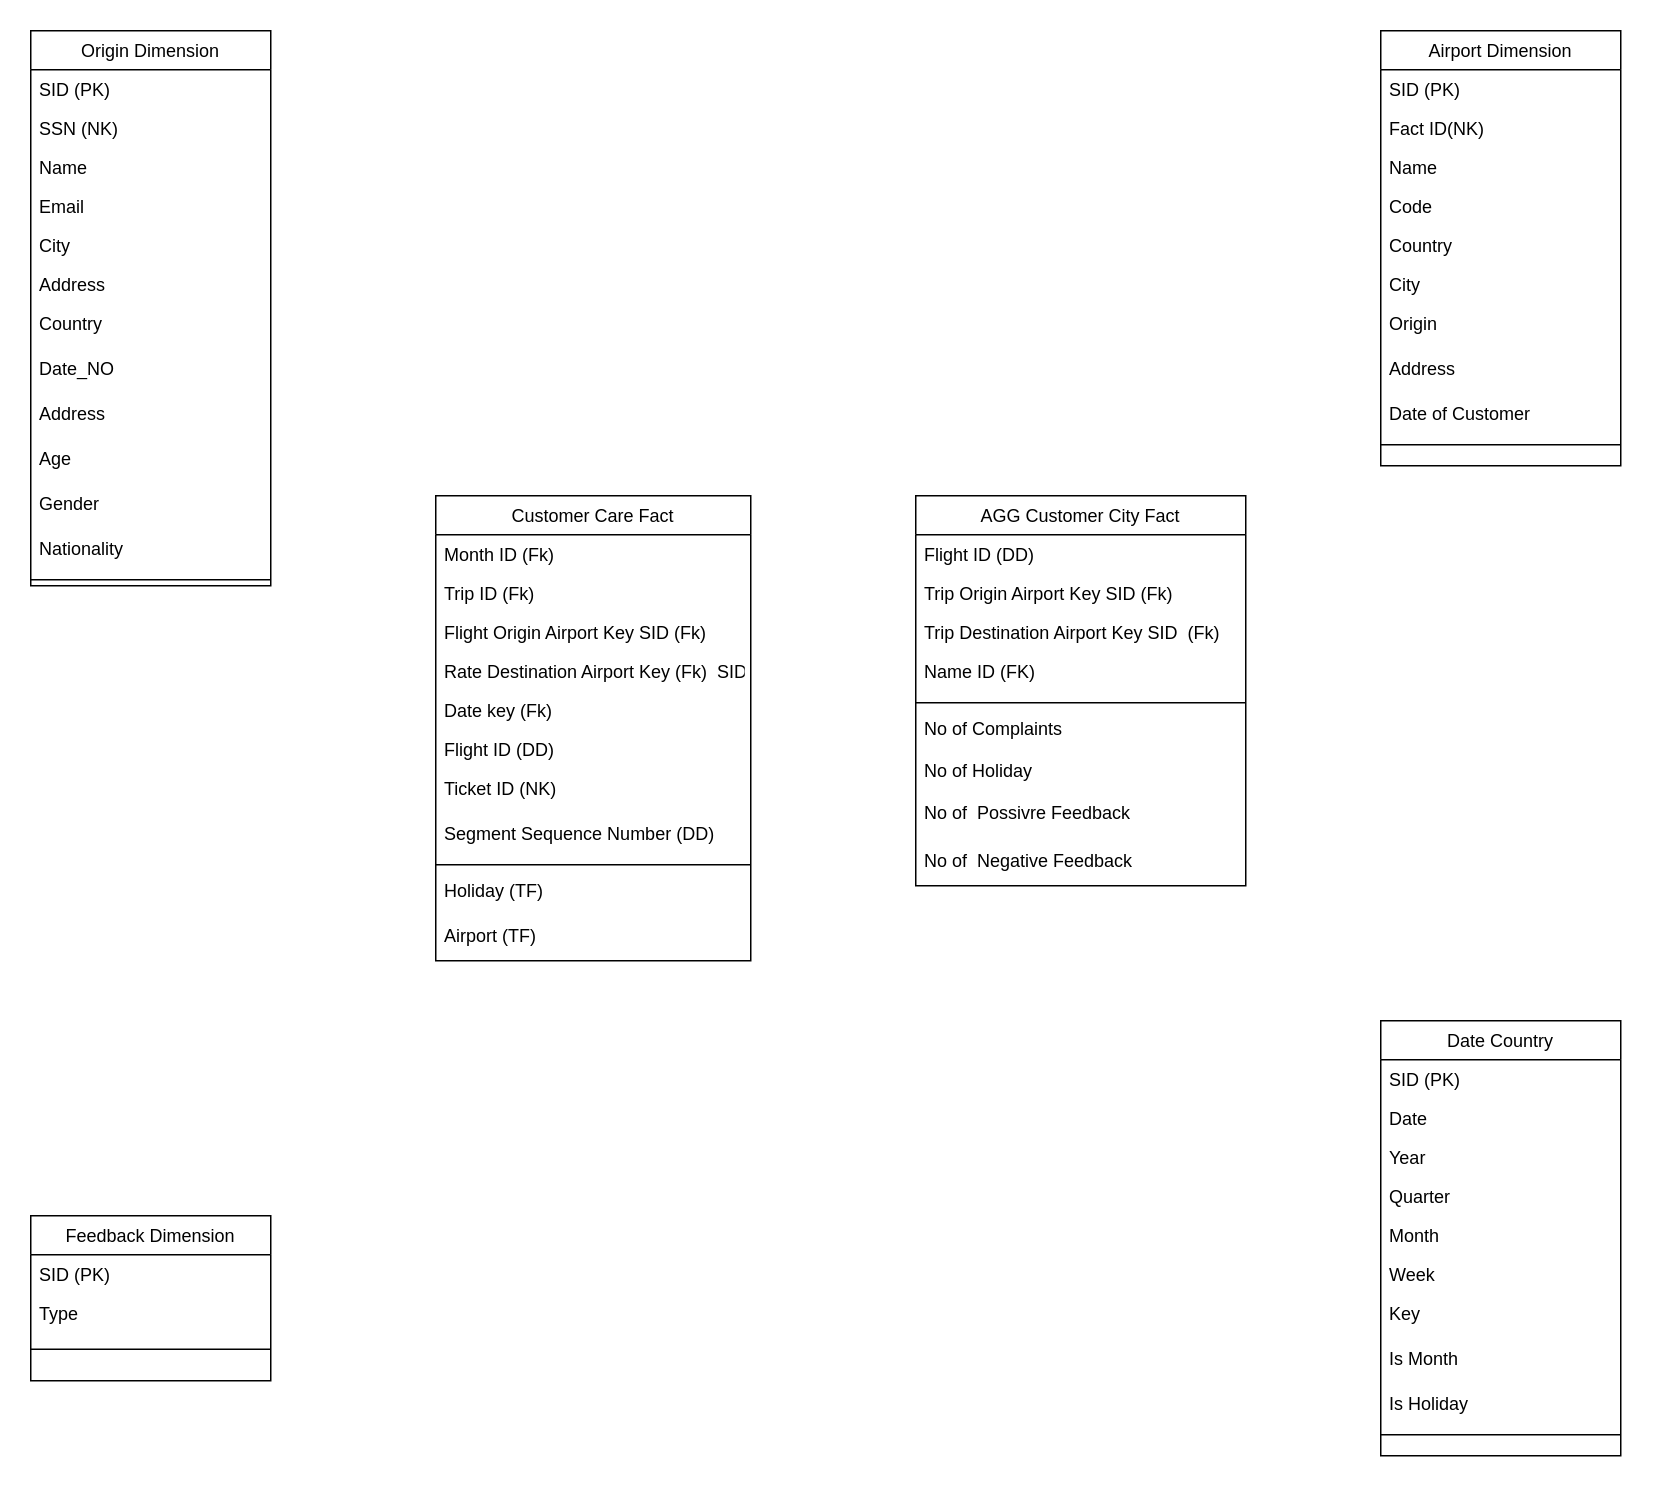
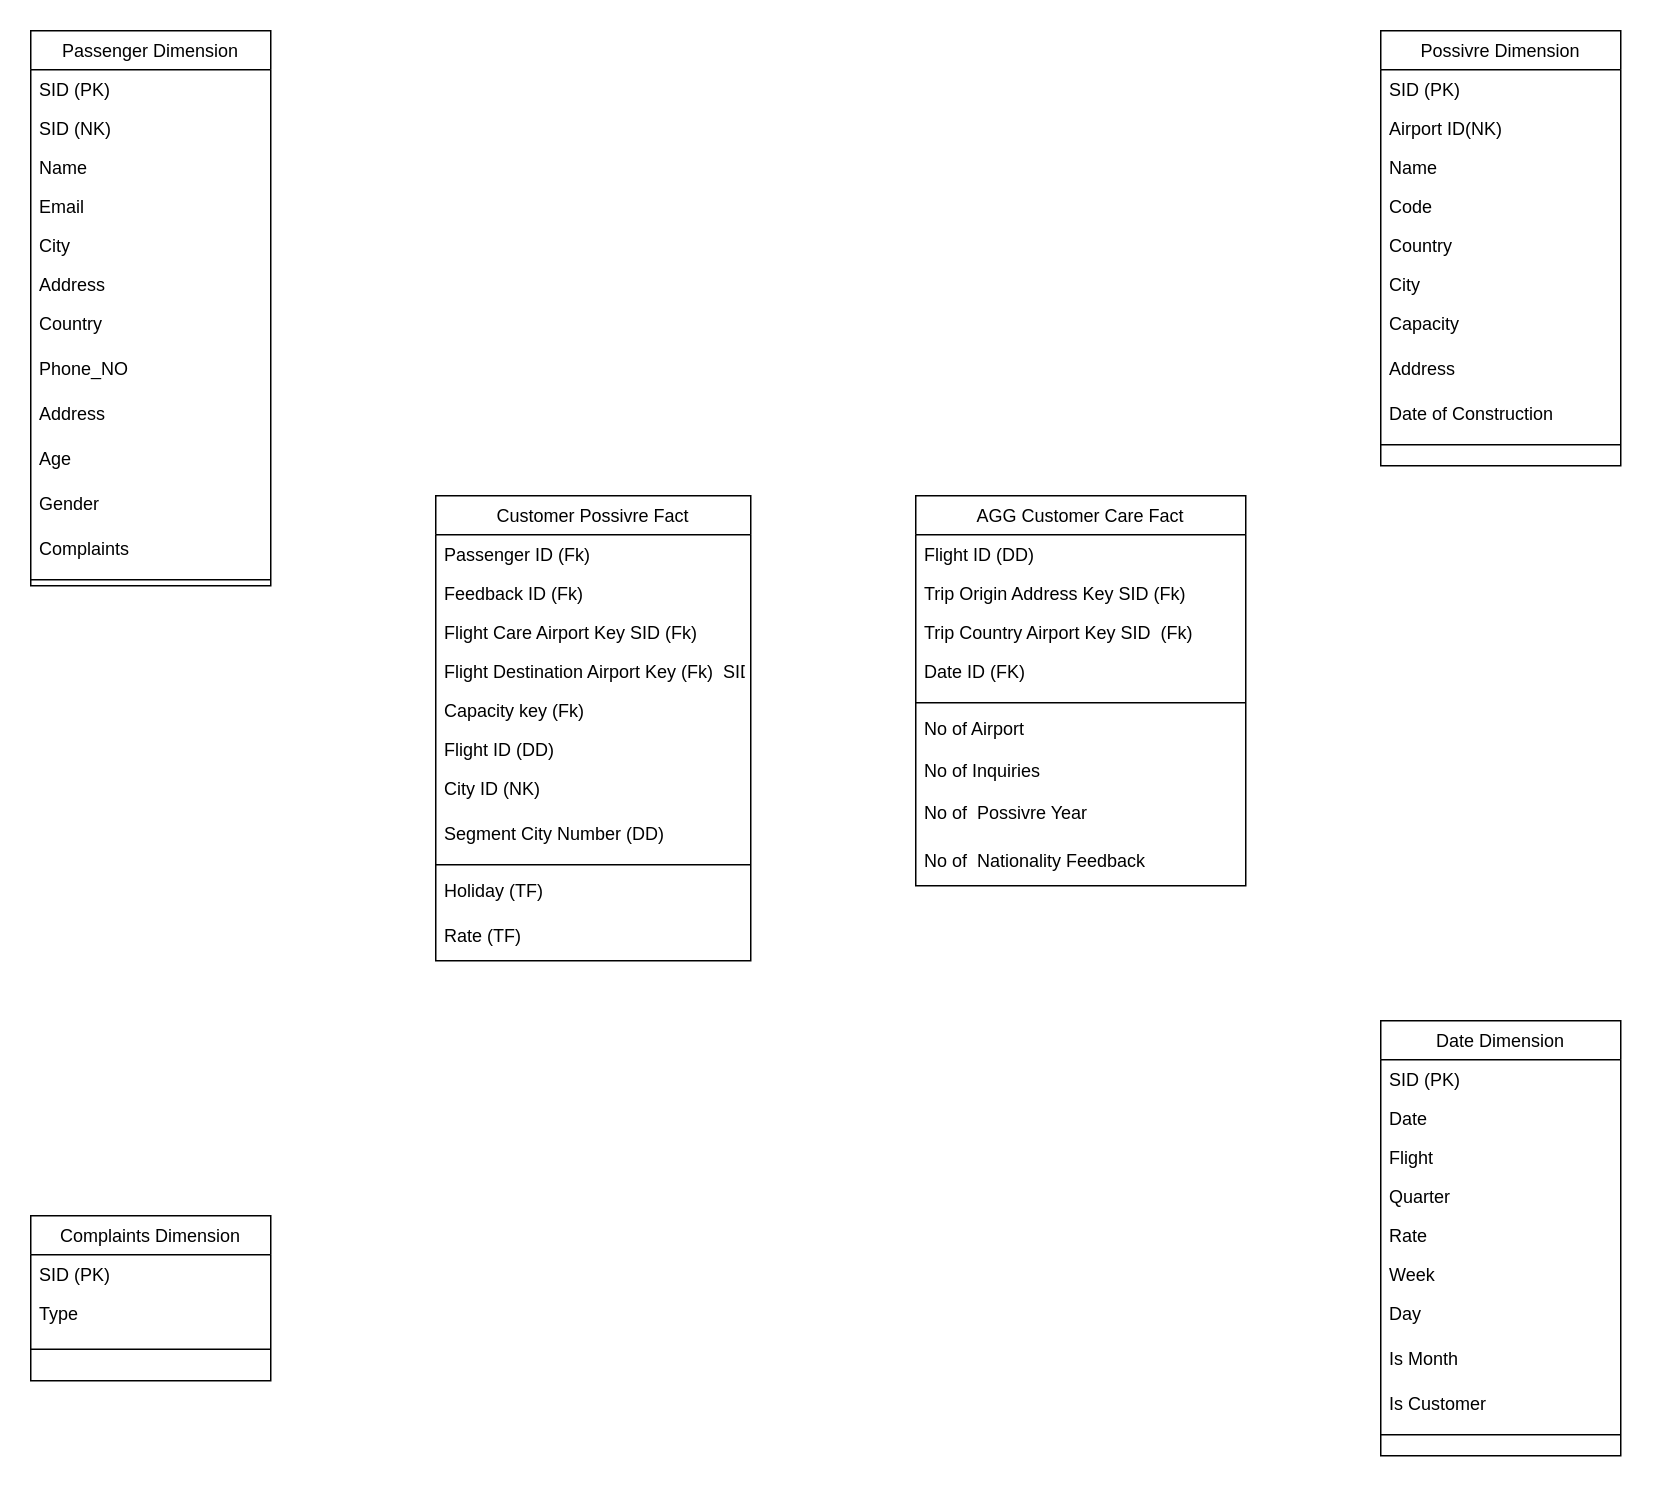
(150, 51) -> (150, 51)
(1500, 51) -> (1500, 51)
(77, 129) -> (77, 129)
(1442, 129) -> (1455, 129)
(1415, 324) -> (1427, 324)
(74, 369) -> (79, 369)
(1465, 414) -> (1483, 414)
(593, 516) -> (593, 516)
(1080, 516) -> (1080, 516)
(87, 549) -> (85, 549)
(505, 555) -> (525, 555)
(497, 594) -> (520, 594)
(1064, 594) -> (1067, 594)
(592, 633) -> (587, 633)
(1094, 633) -> (1079, 633)
(617, 672) -> (622, 672)
(980, 672) -> (980, 672)
(505, 711) -> (523, 711)
(995, 729) -> (983, 729)
(980, 771) -> (990, 771)
(508, 789) -> (497, 789)
(1036, 813) -> (1015, 813)
(578, 834) -> (556, 834)
(1036, 861) -> (1046, 861)
(500, 936) -> (487, 936)
(1500, 1041) -> (1500, 1041)
(1409, 1158) -> (1415, 1158)
(150, 1236) -> (150, 1236)
(1414, 1236) -> (1409, 1236)
(1404, 1314) -> (1404, 1314)
(1432, 1404) -> (1442, 1404)
